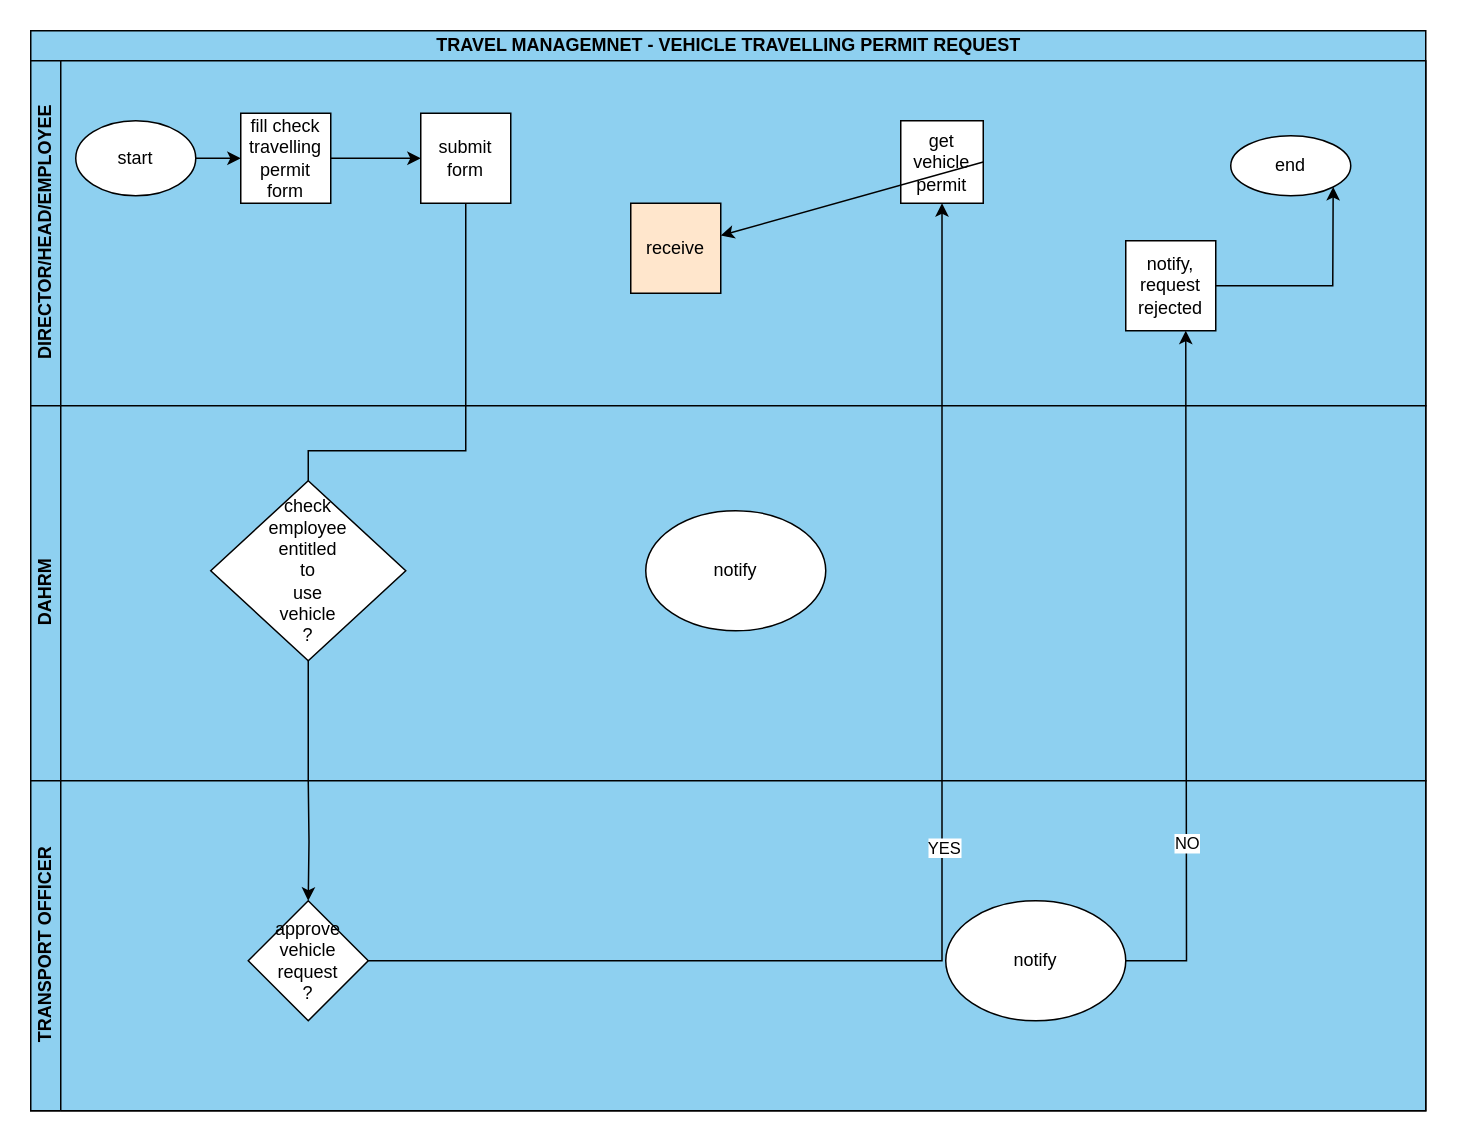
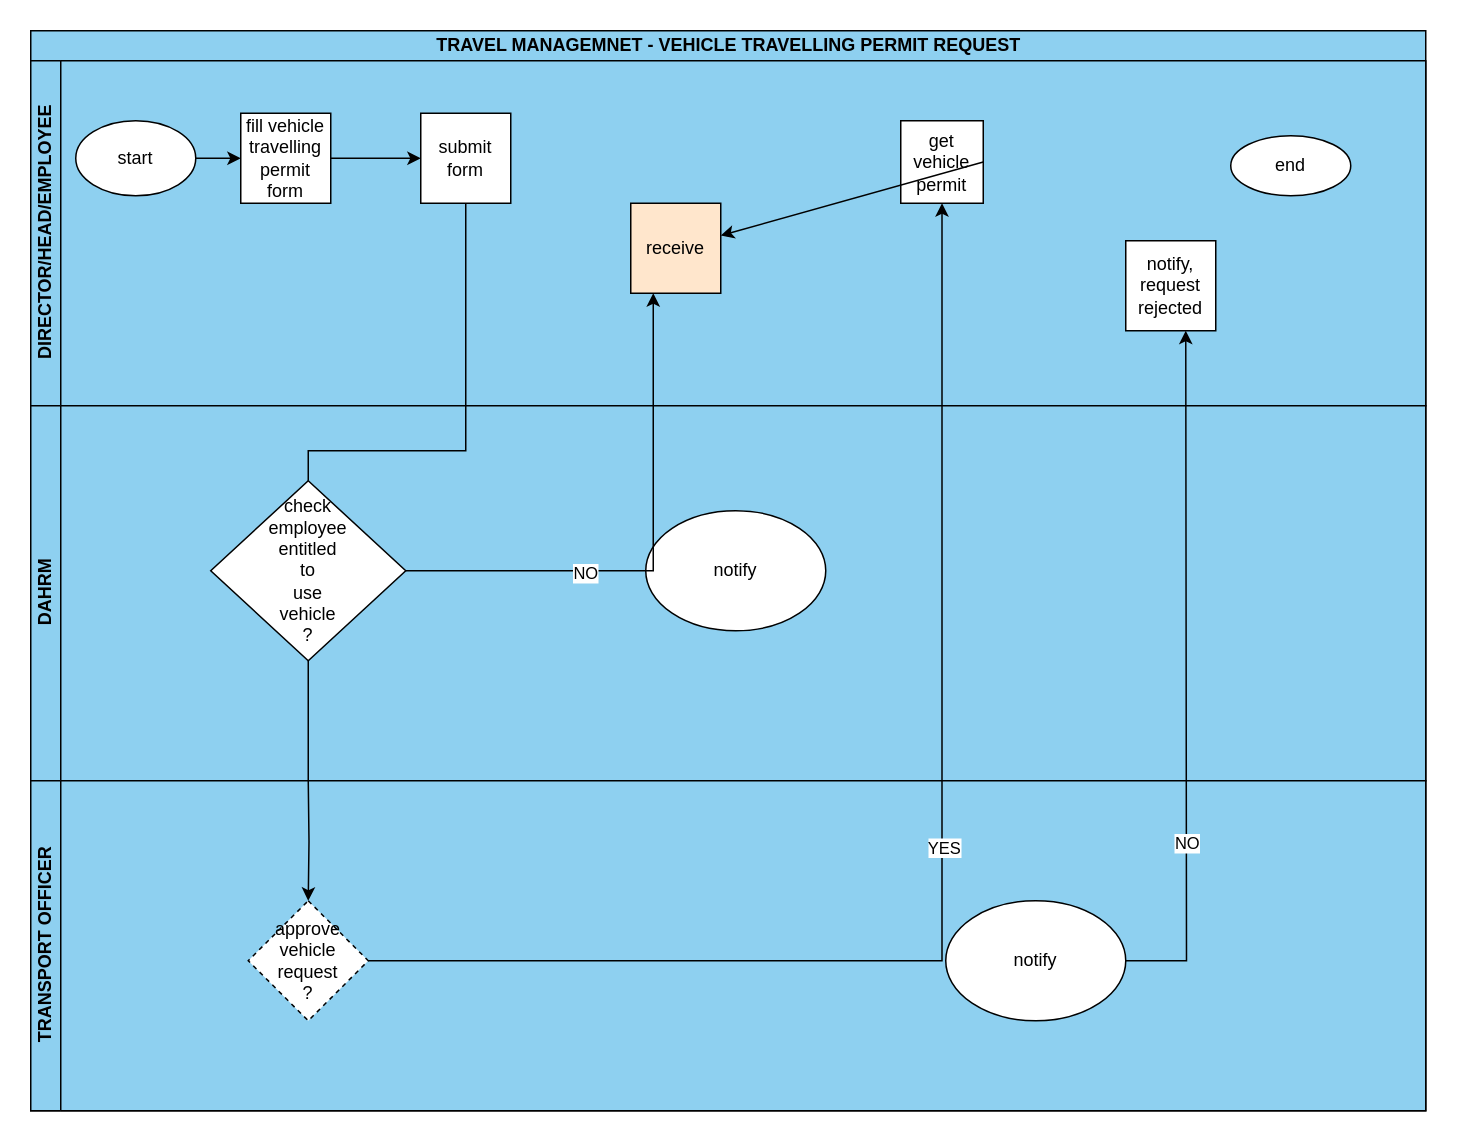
(286, 158) -> (286, 158)
(1319, 286) -> none
none -> (653, 561)
(308, 961) -> (308, 961)
